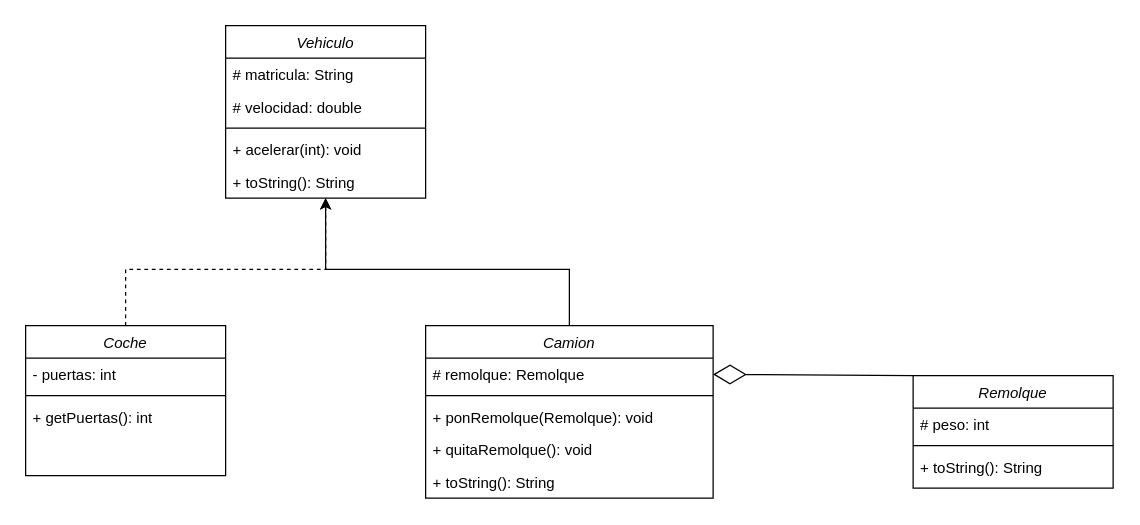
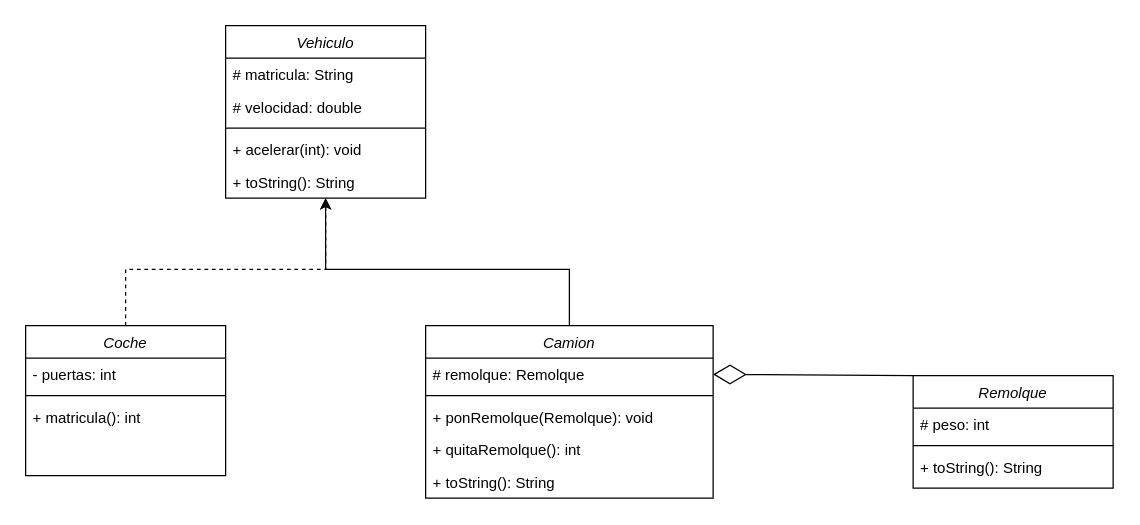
(105, 418) -> (96, 418)
(517, 450) -> (513, 450)
